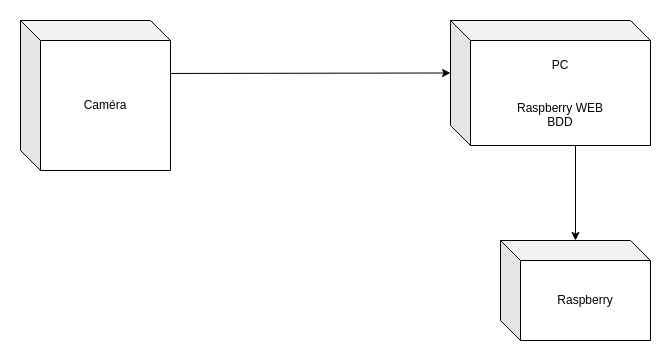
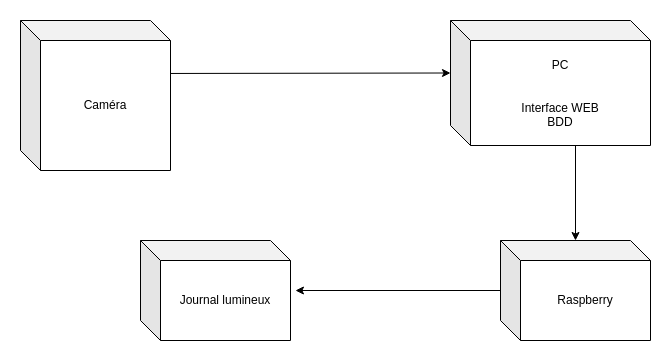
(561, 94) -> (561, 94)
none -> (216, 291)
none -> (401, 291)
